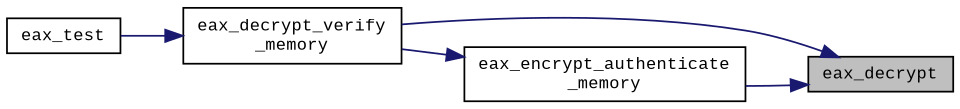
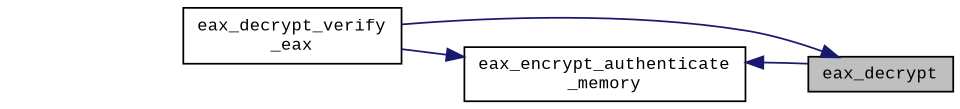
(64, 36) -> none
(292, 36) -> (292, 36)
(768, 86) -> (786, 63)
